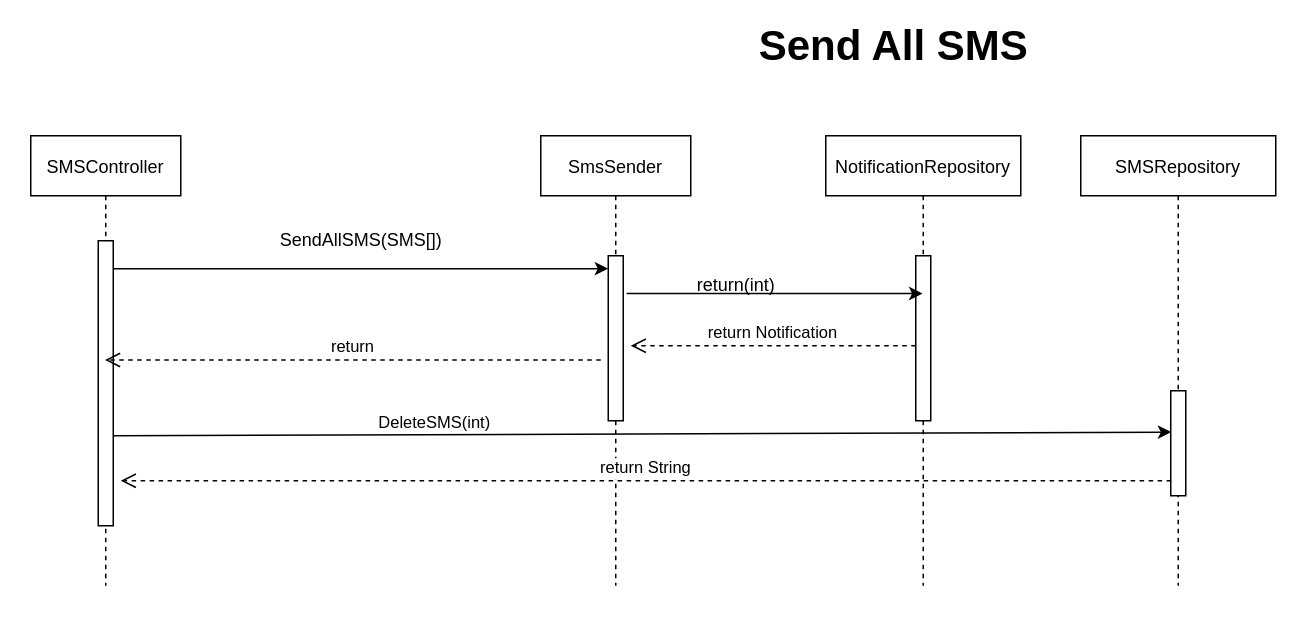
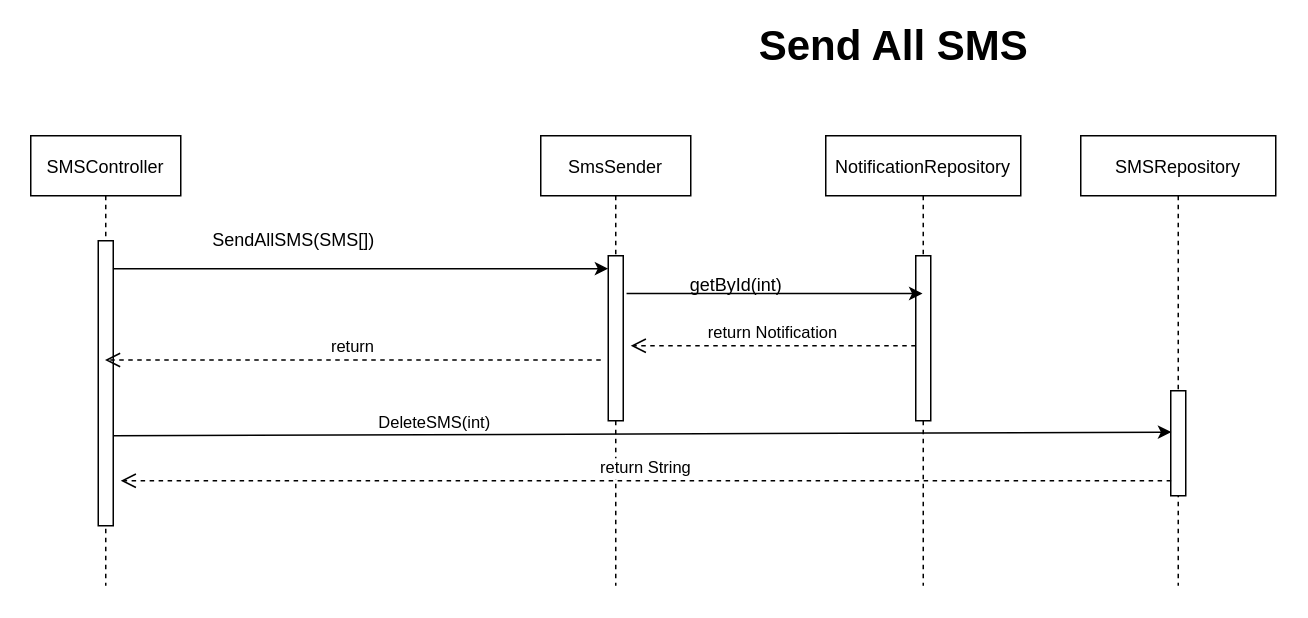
(361, 241) -> (293, 241)
(737, 286) -> (737, 286)
